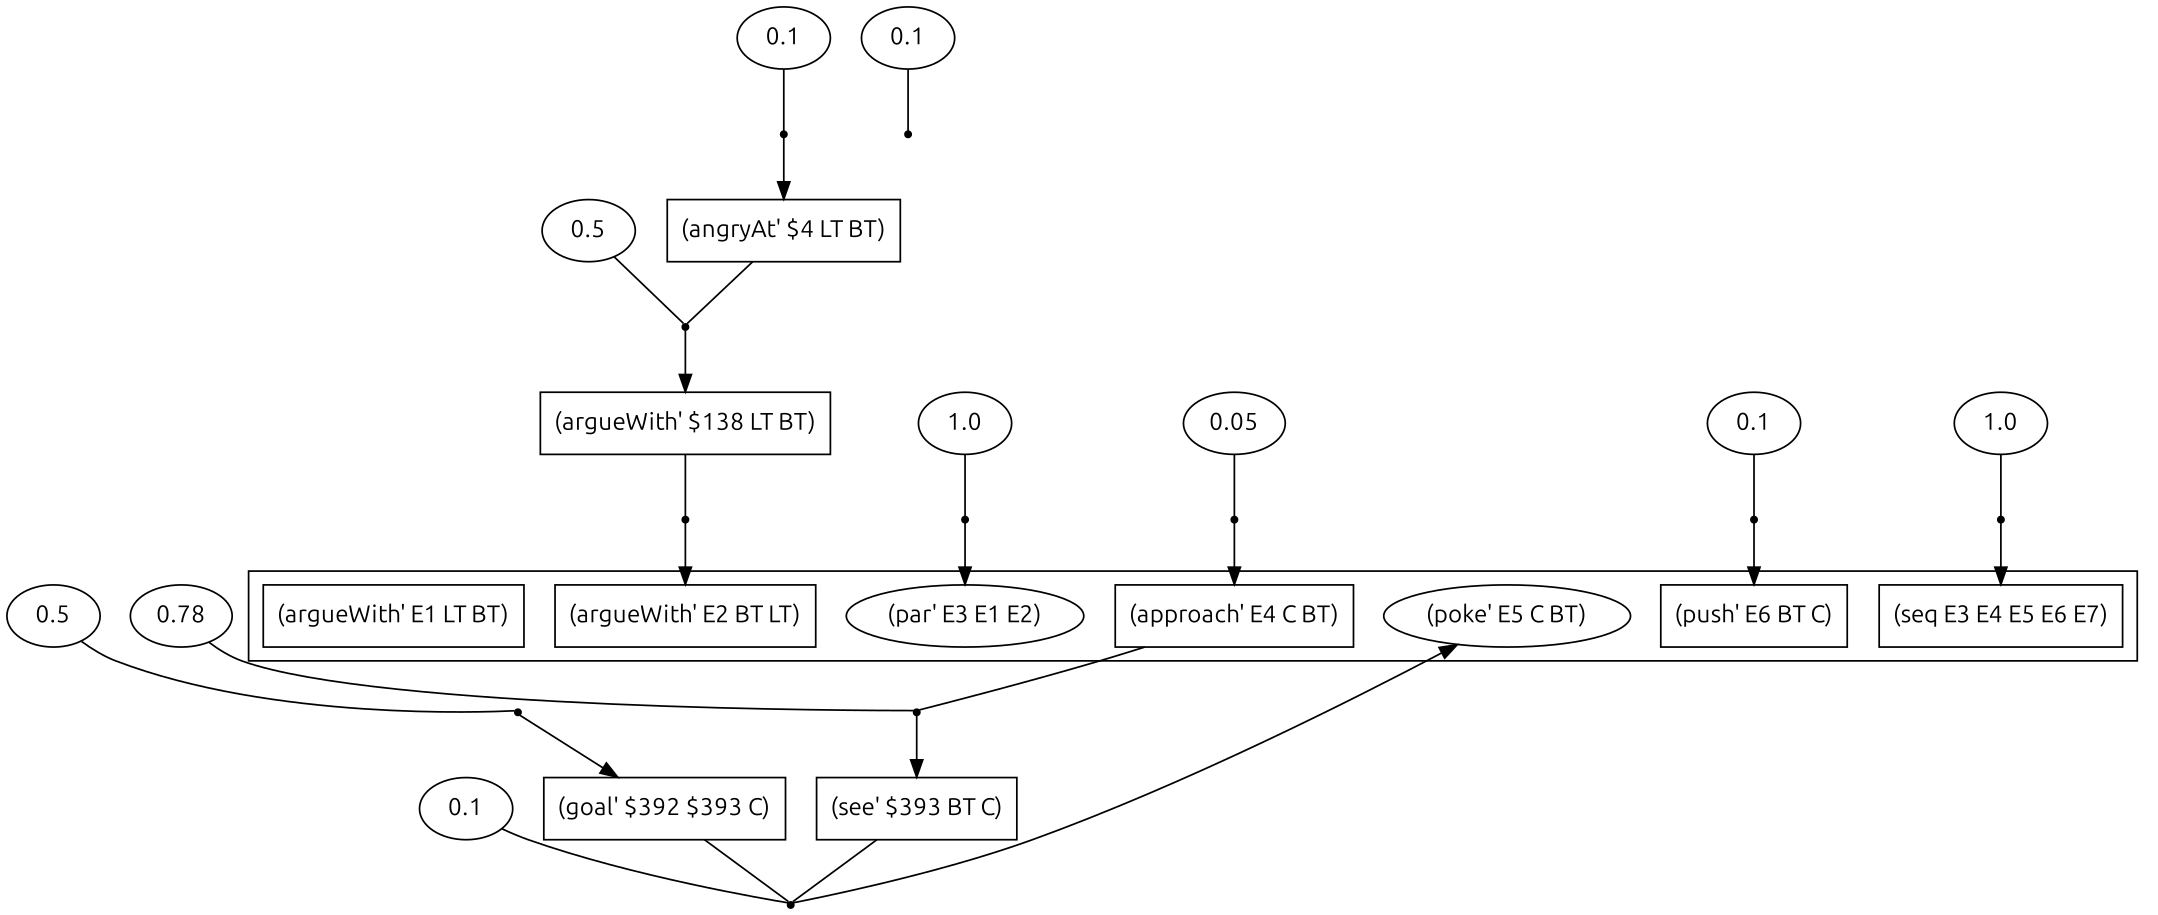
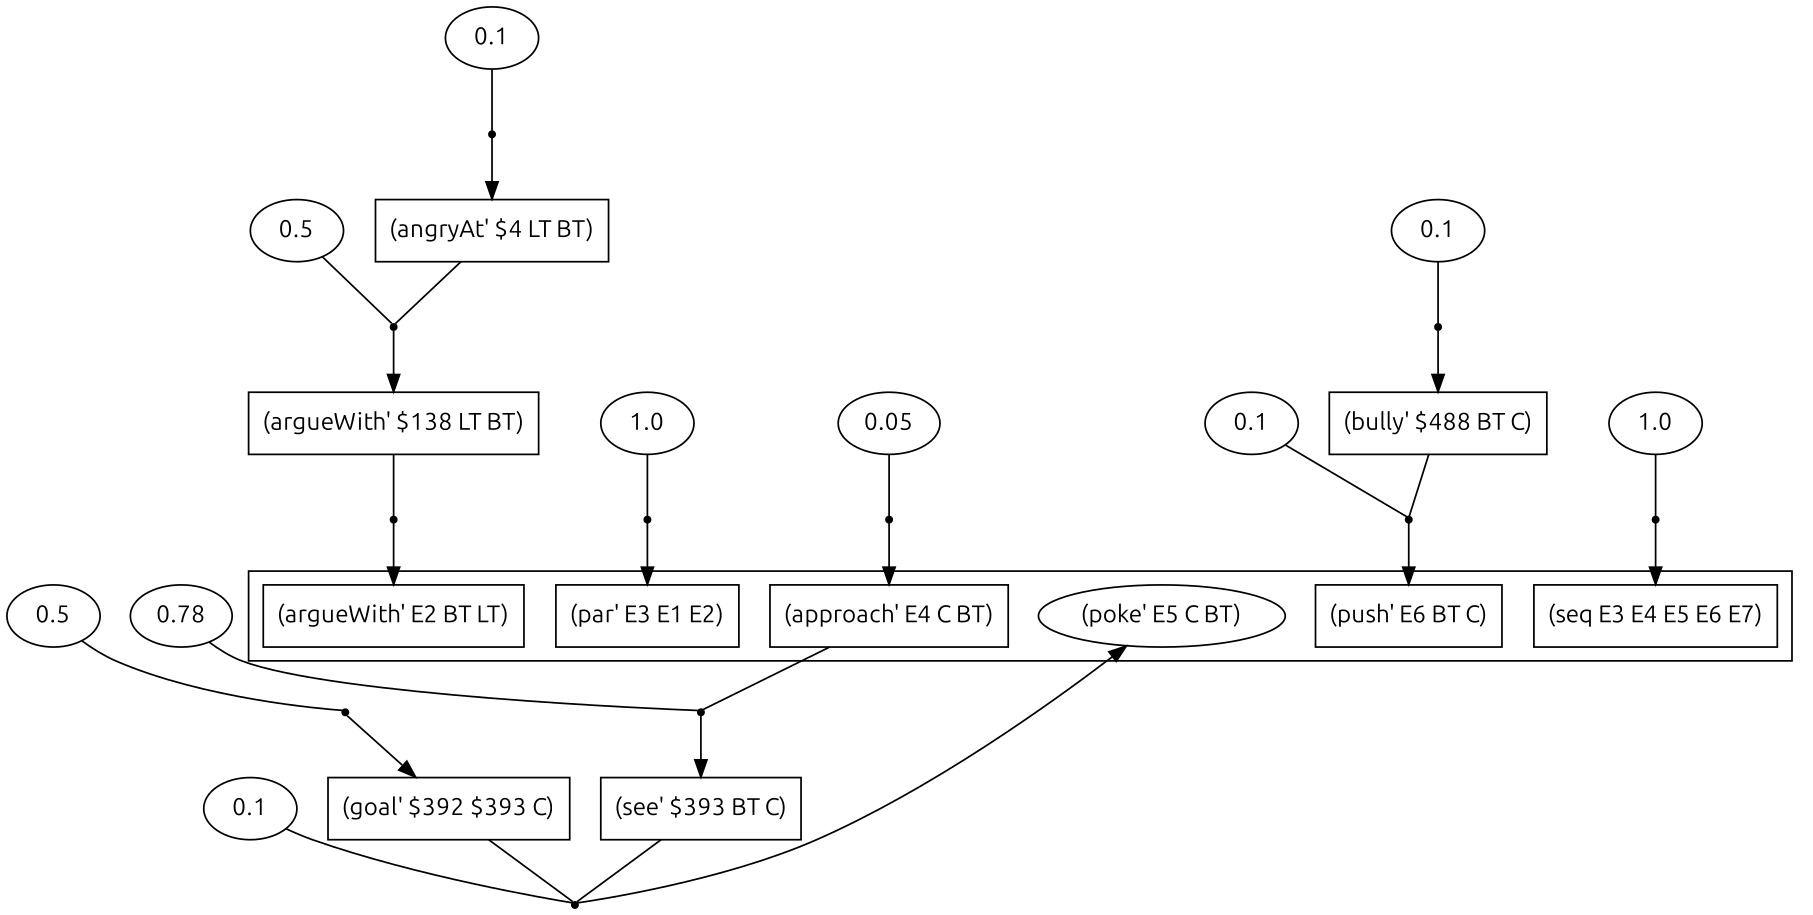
none -> (1438, 423)
(394, 616) -> none
(965, 616) -> (647, 616)
